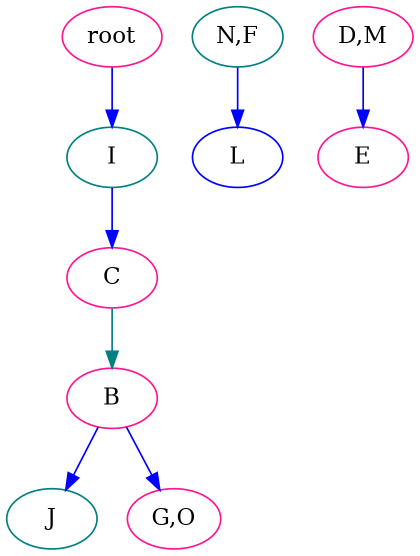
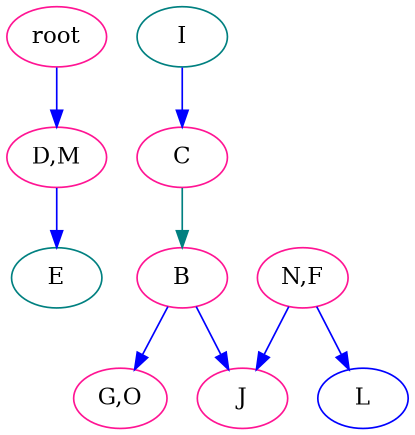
(238, 37) -> (303, 278)
(112, 89) -> (57, 89)
(363, 157) -> (57, 278)
none -> (276, 331)
(52, 519) -> (243, 398)
